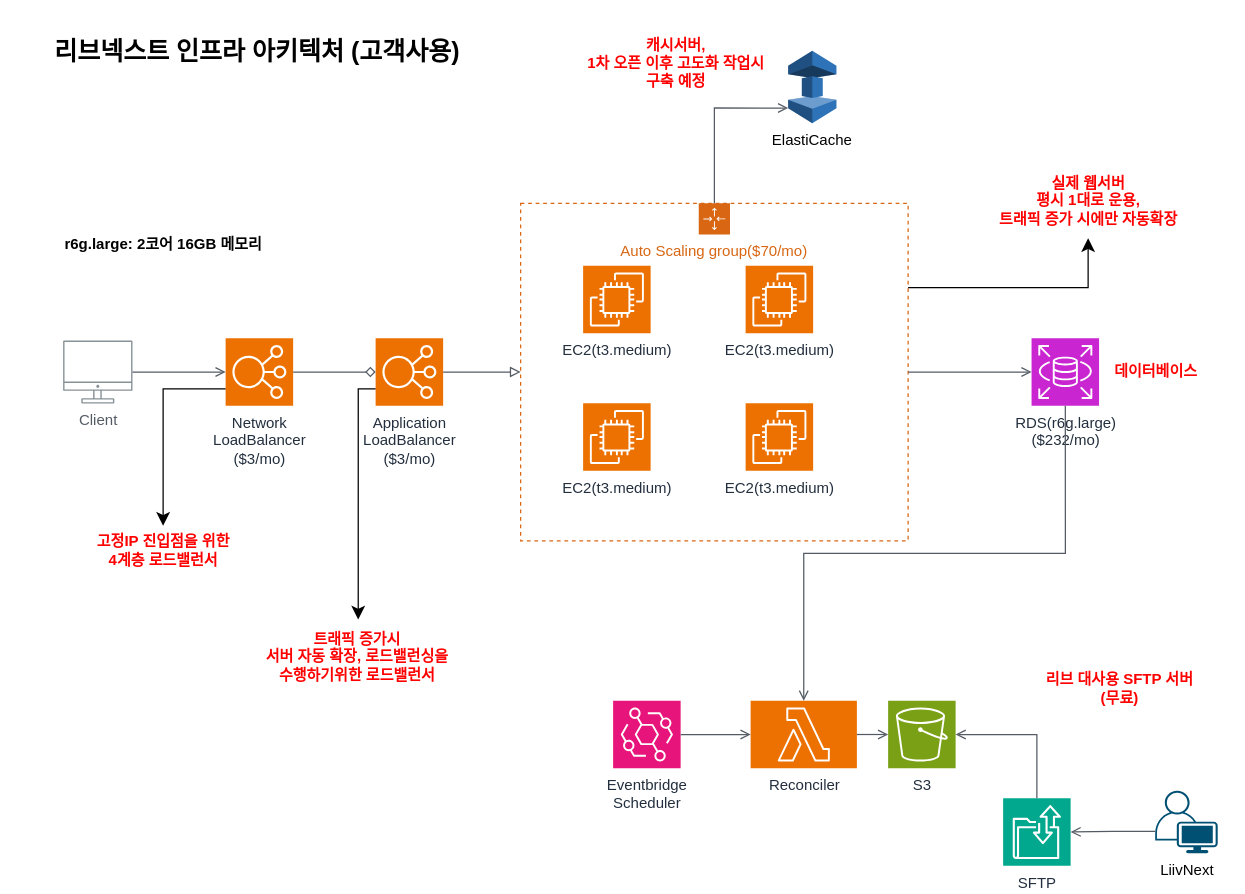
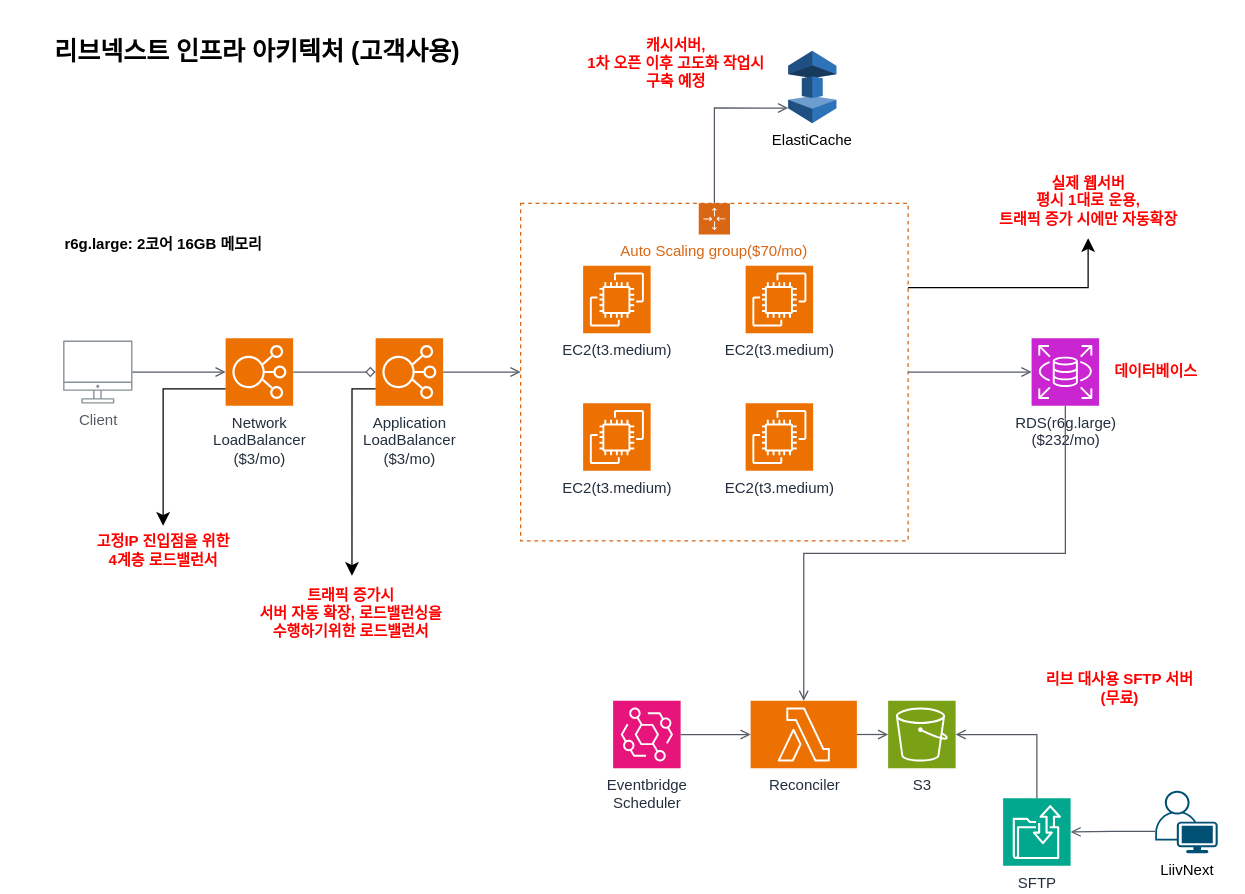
(509, 372) -> (513, 372)
(357, 657) -> (351, 613)
